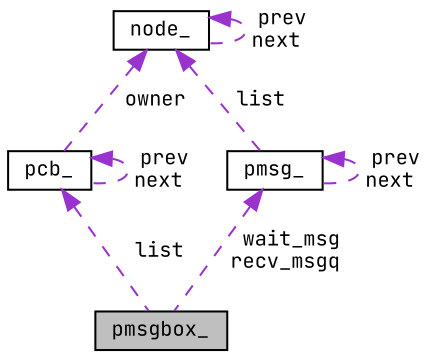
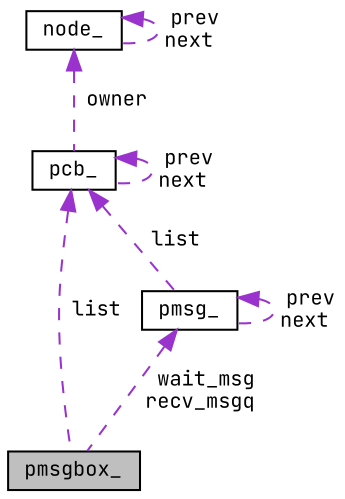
(225, 109) -> (139, 249)
